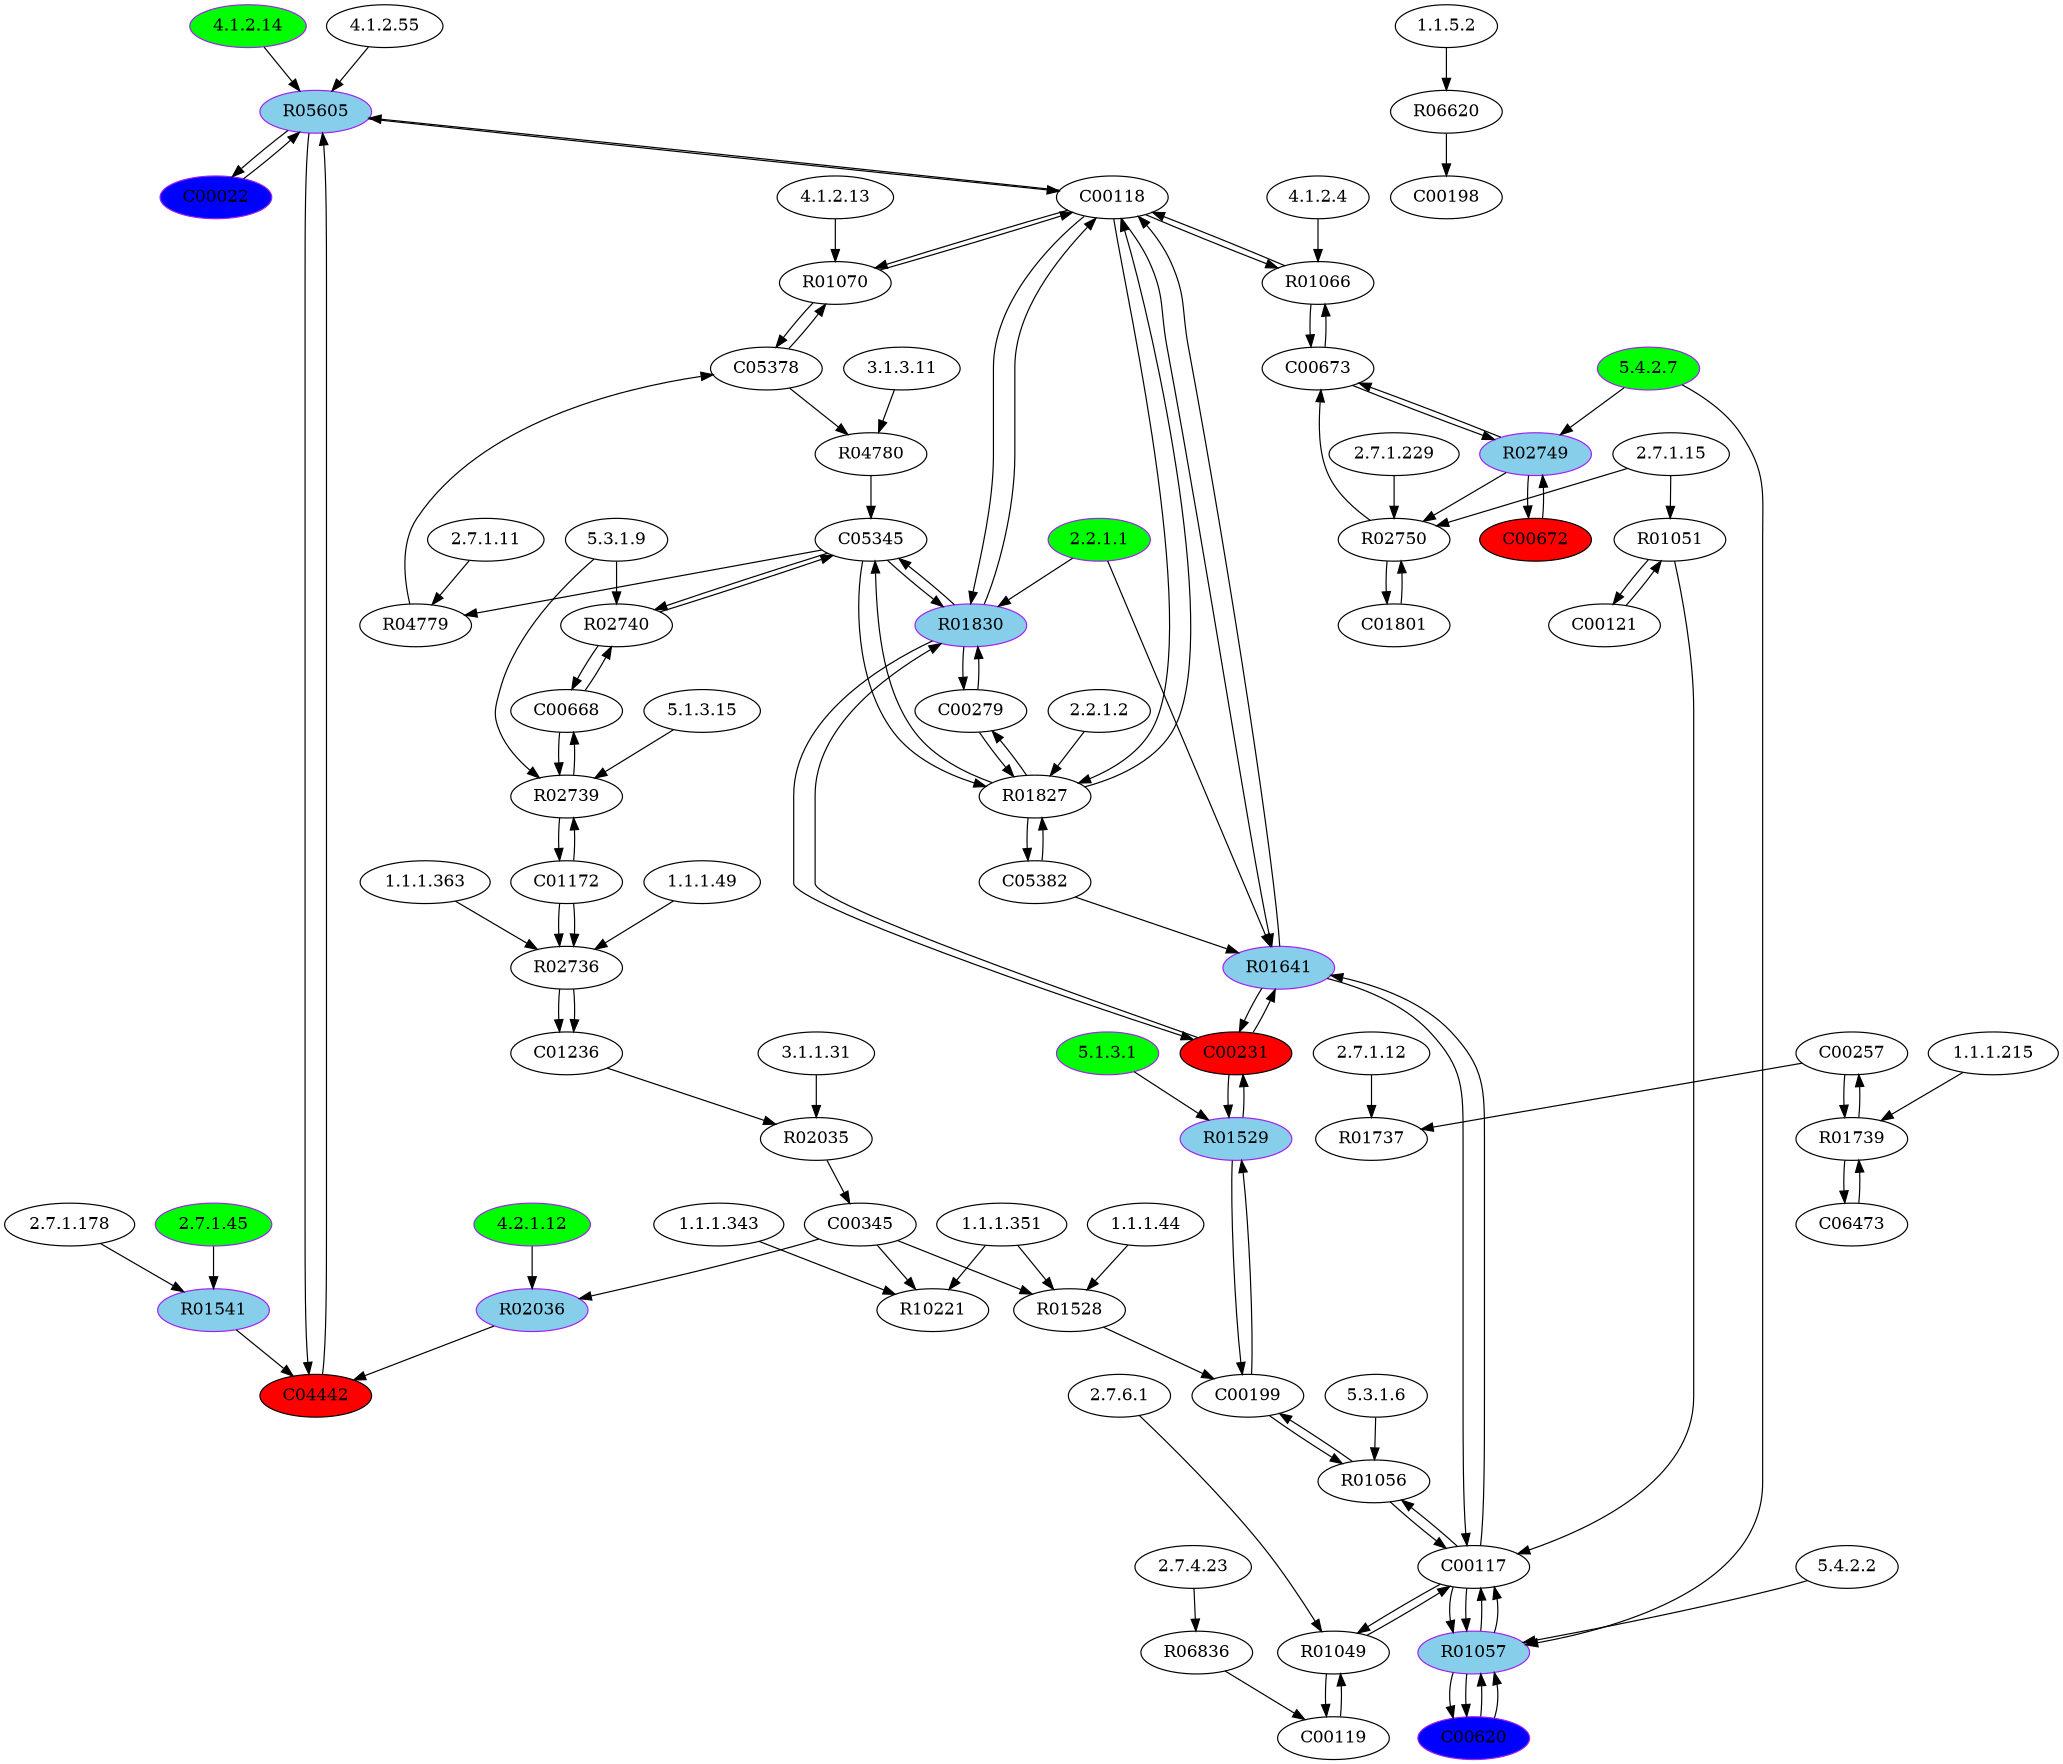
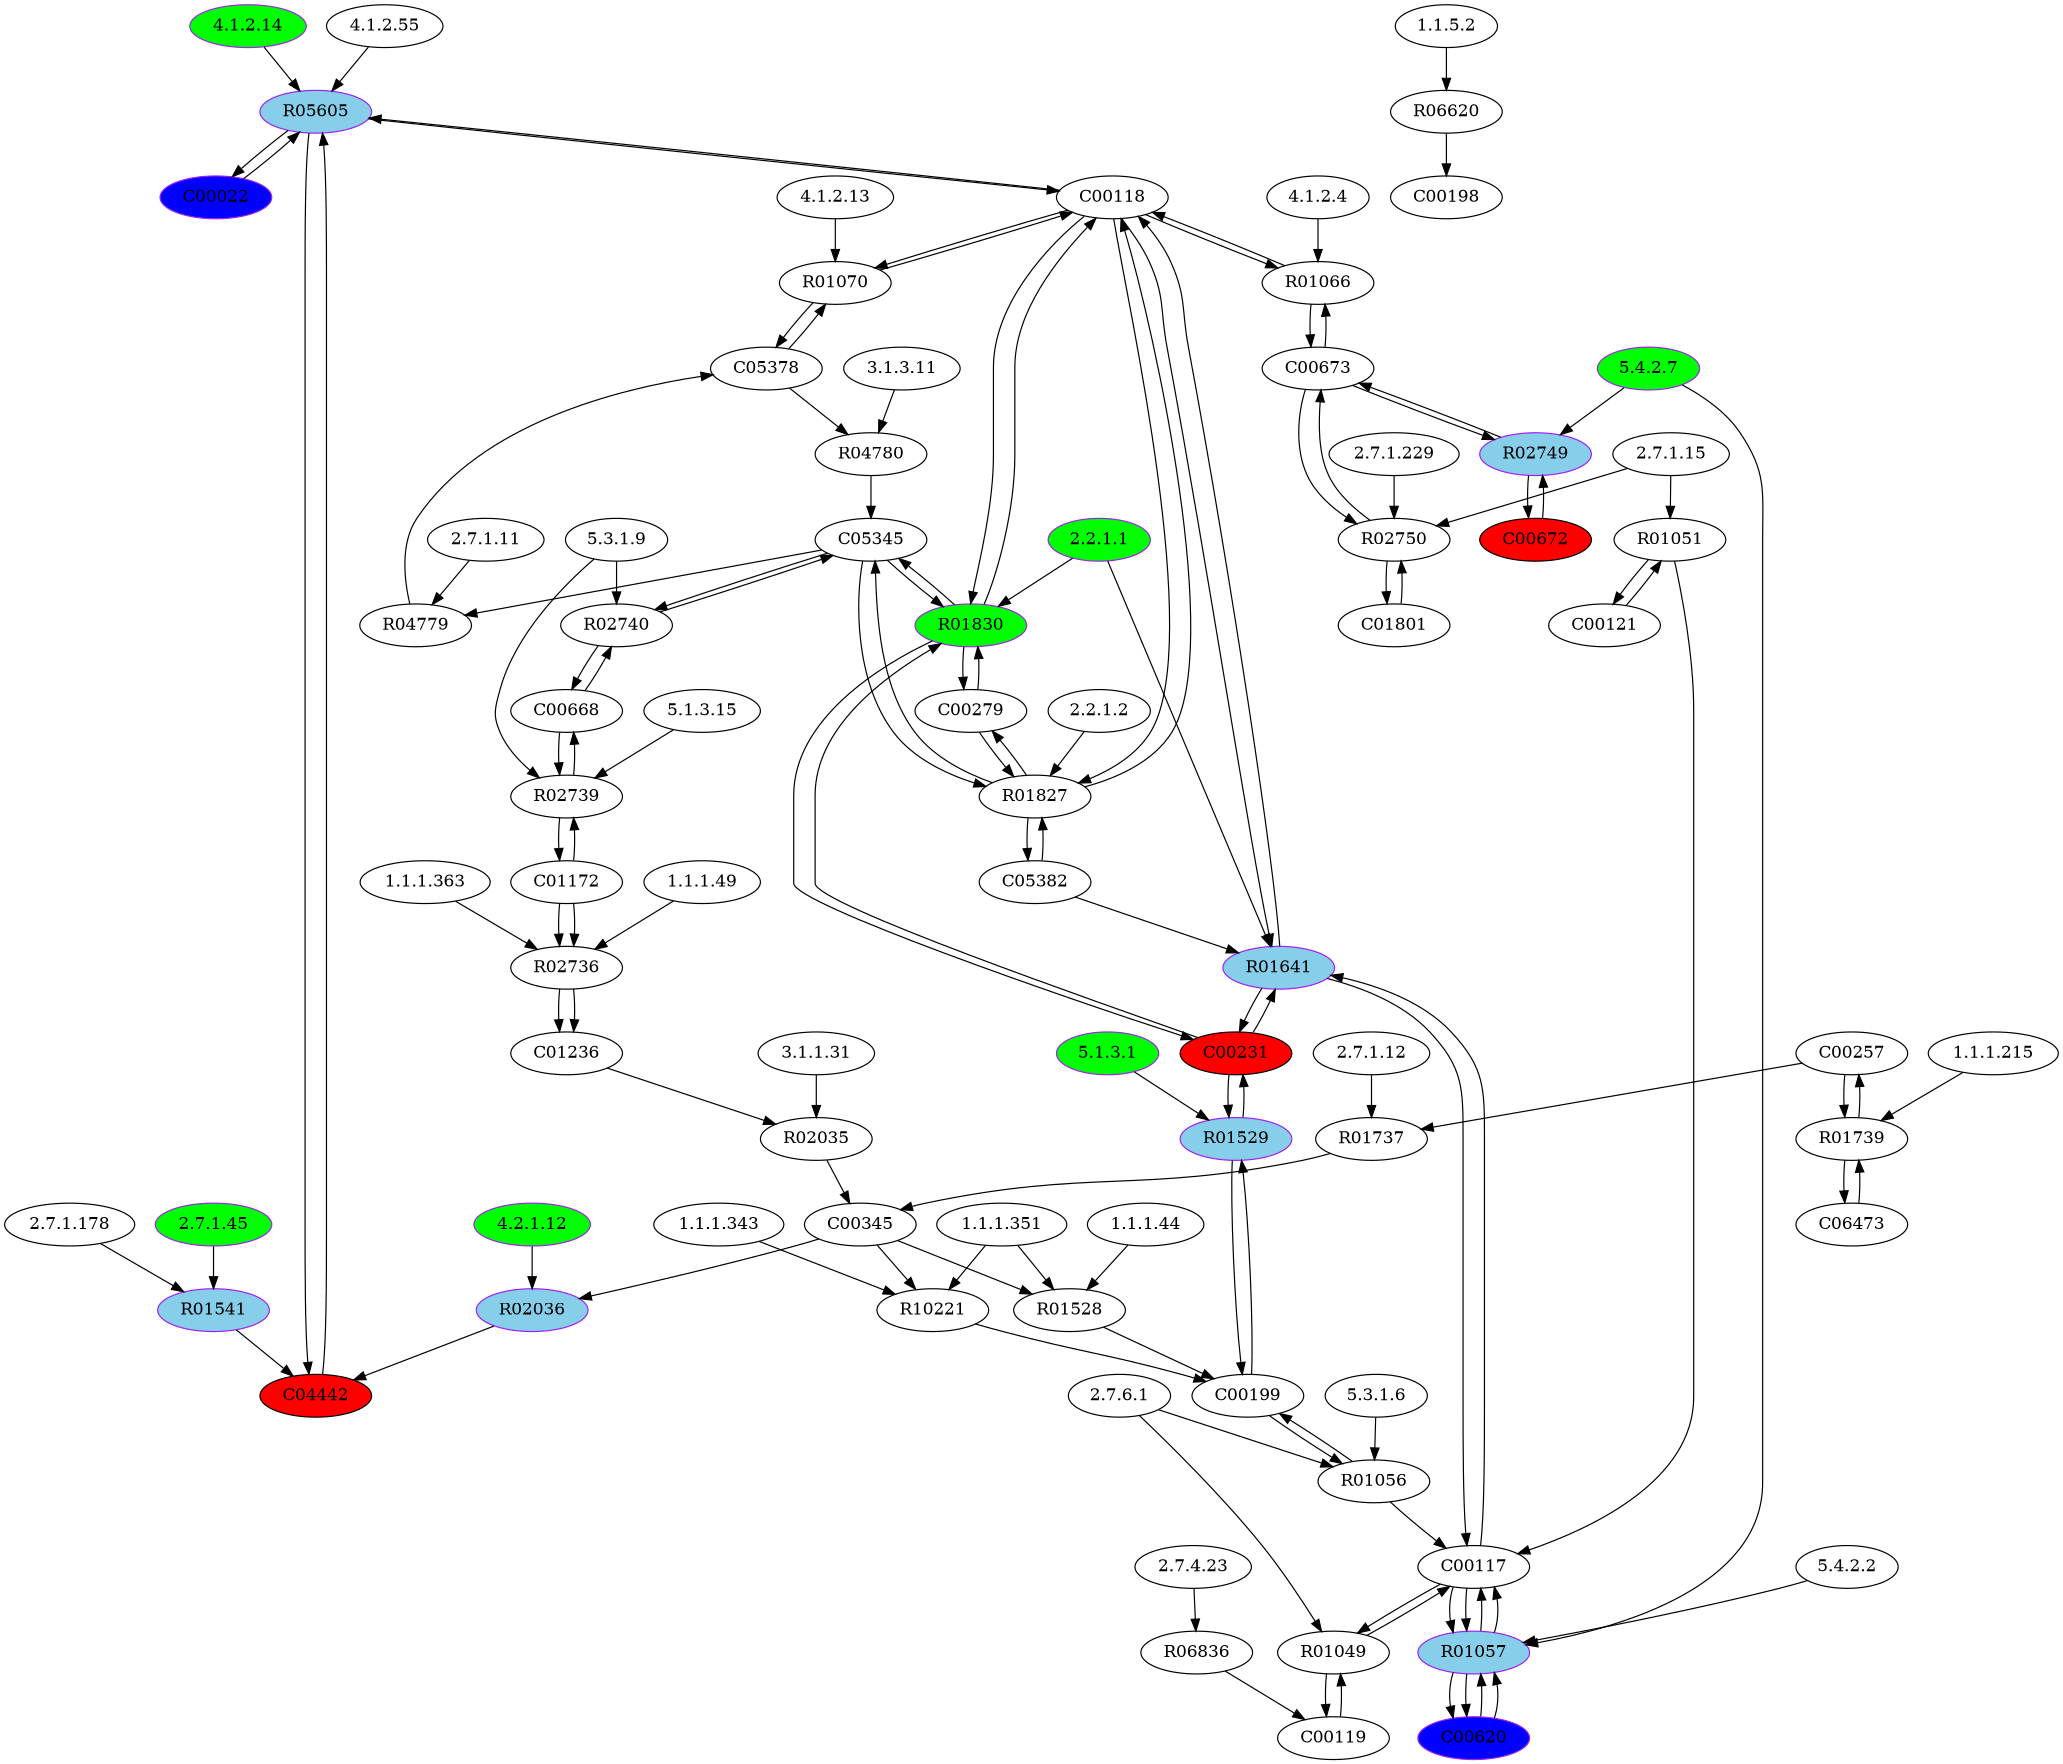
(1470, 494) -> (1302, 461)
(971, 625) -> (971, 625)
none -> (1121, 1181)
none -> (1085, 1351)
(1435, 1527) -> (1240, 1436)
